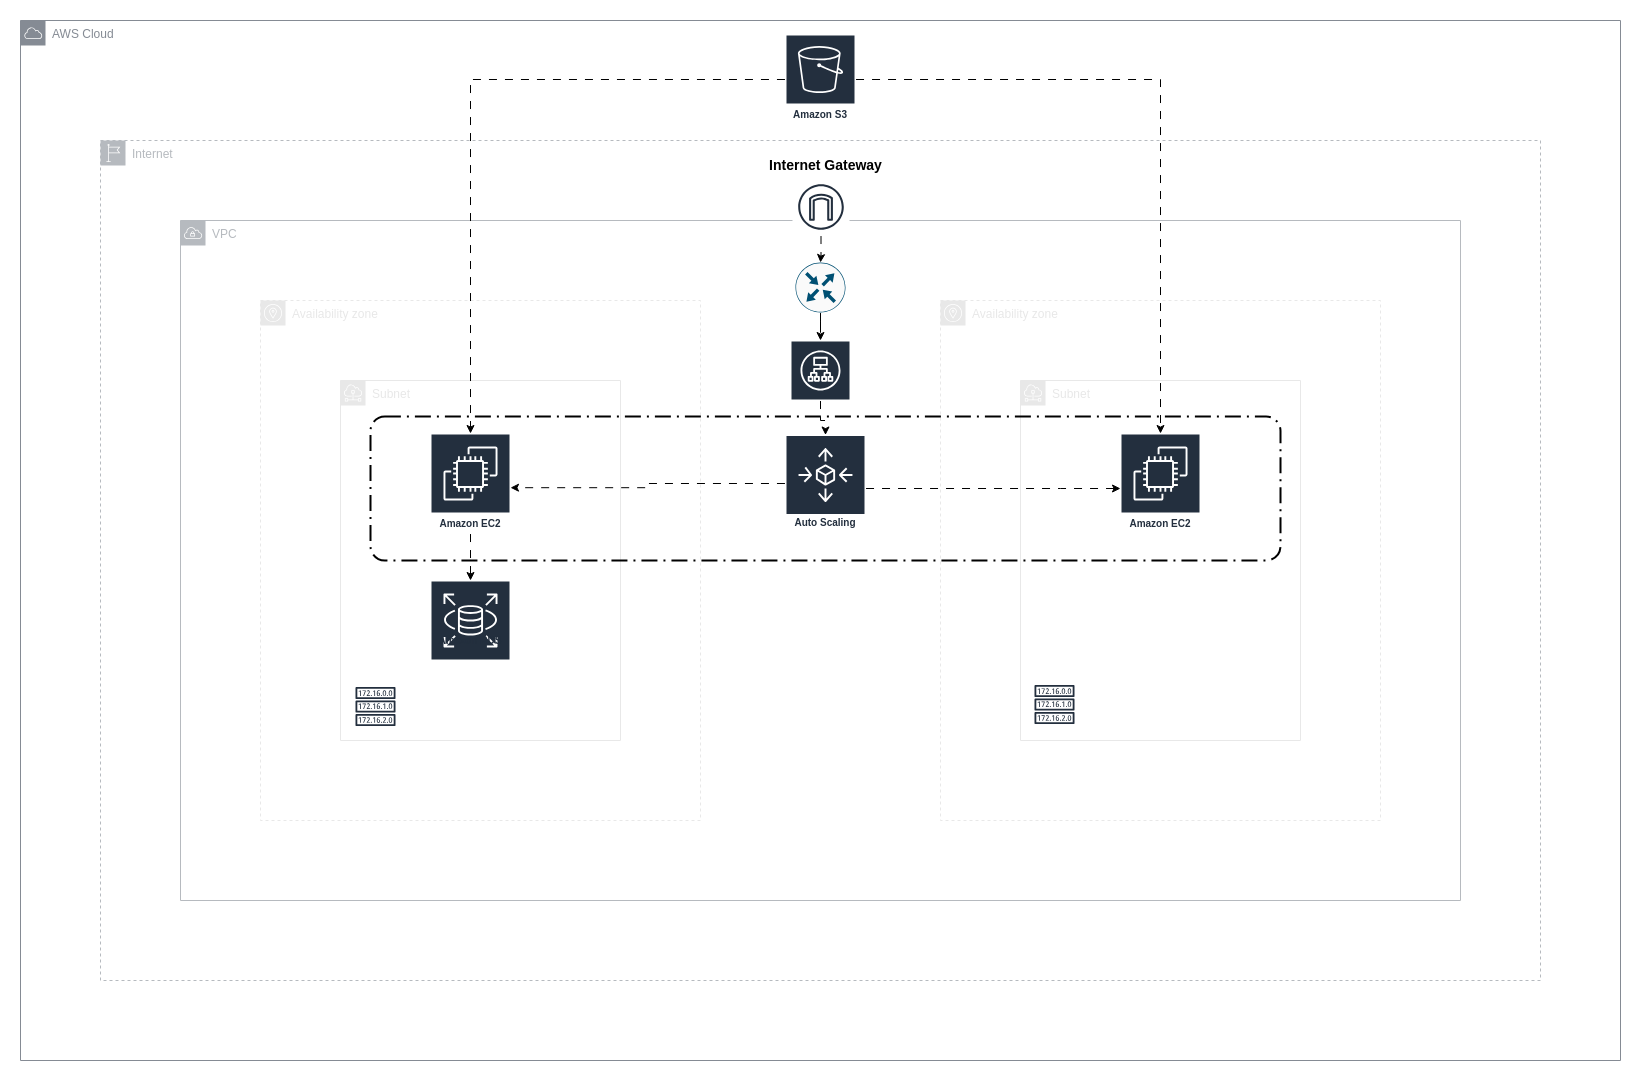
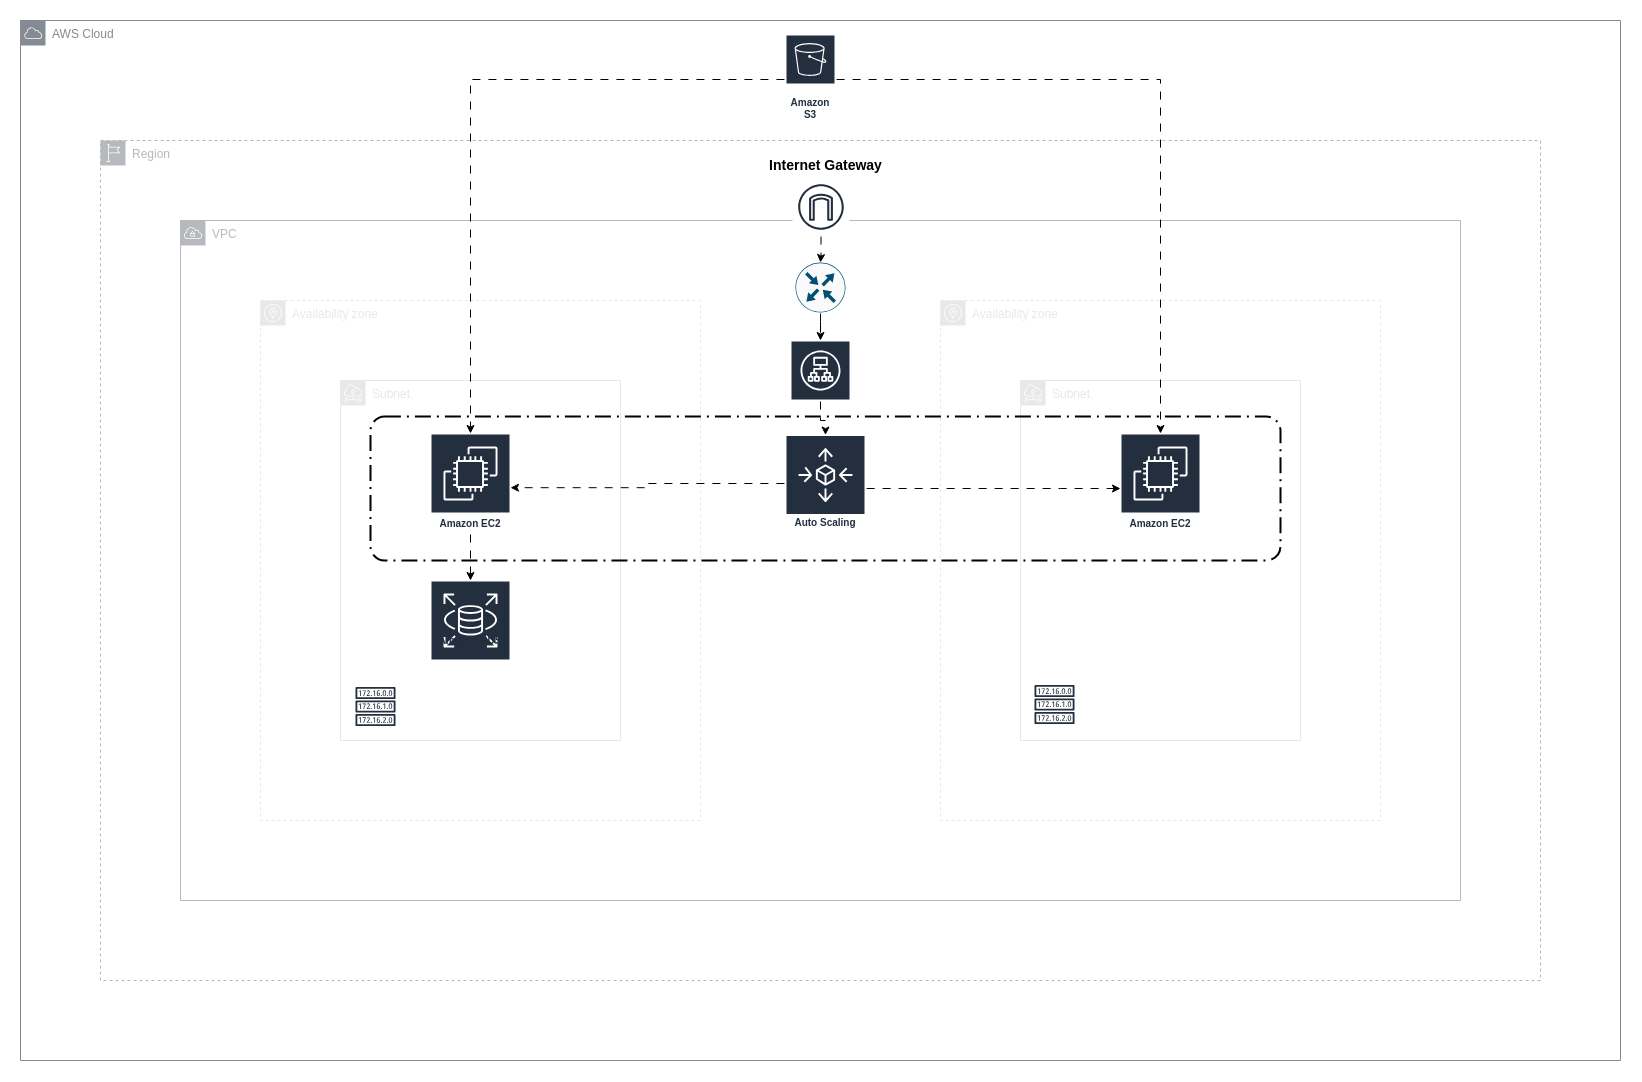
(821, 80) -> (811, 80)
(159, 155) -> (151, 155)
